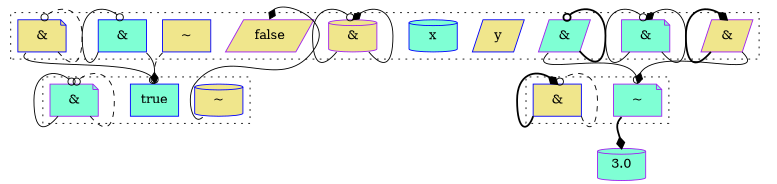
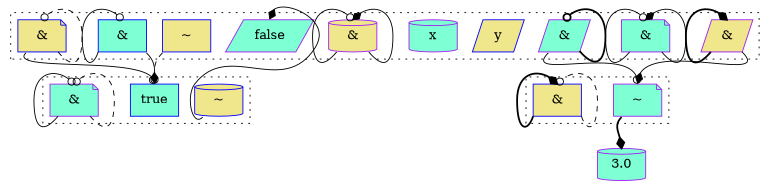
(270, 36) -> (270, 36)
(433, 36) -> (433, 36)
